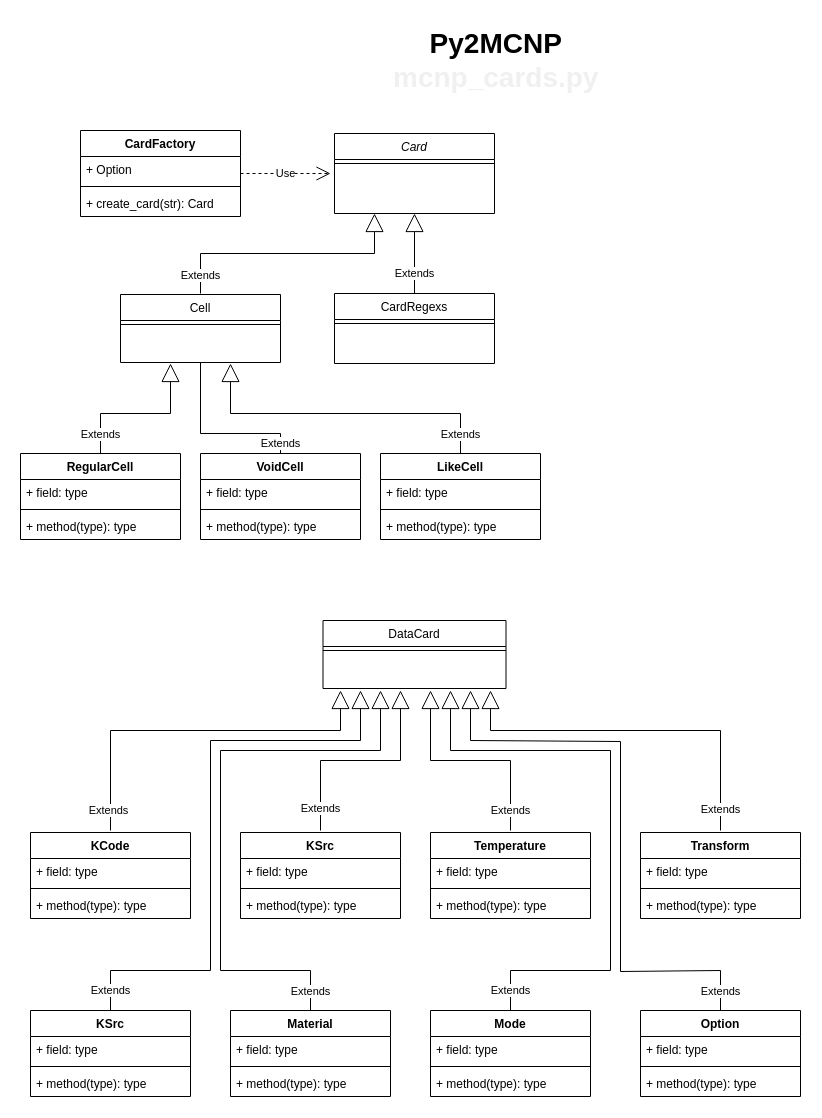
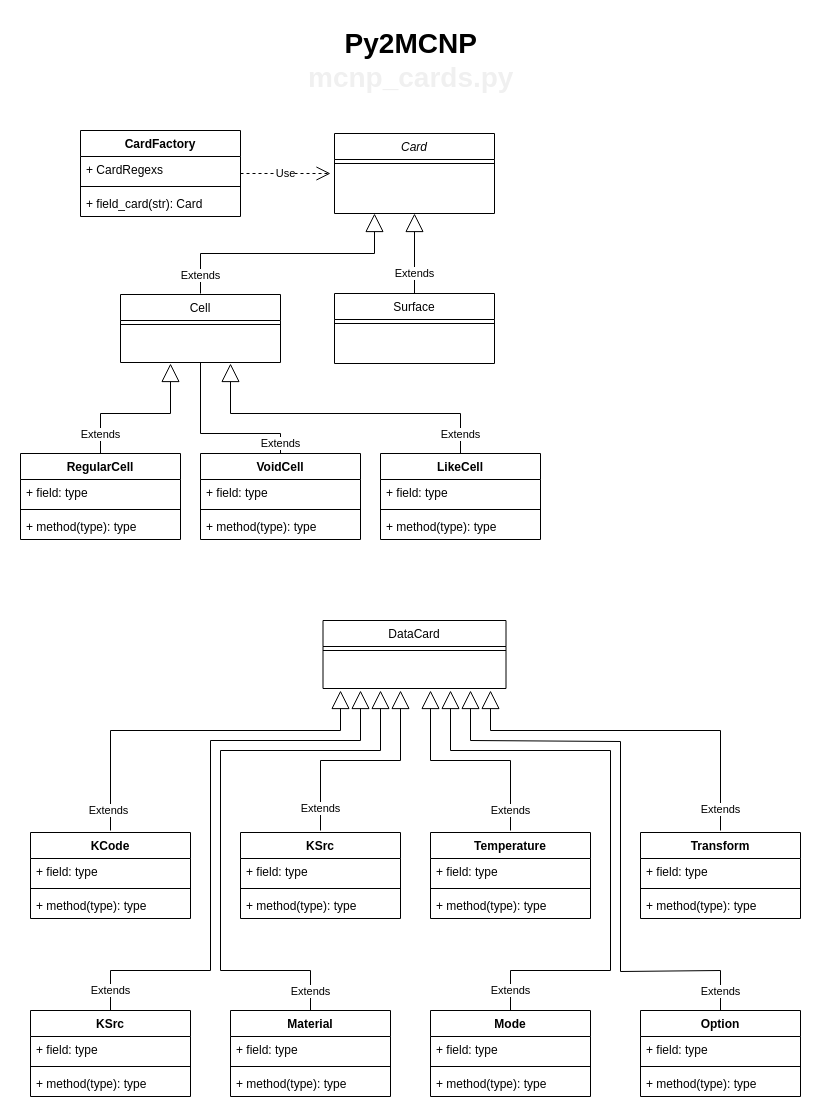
(500, 66) -> (415, 66)
(110, 171) -> (125, 171)
(162, 212) -> (156, 205)
(414, 307) -> (414, 307)
